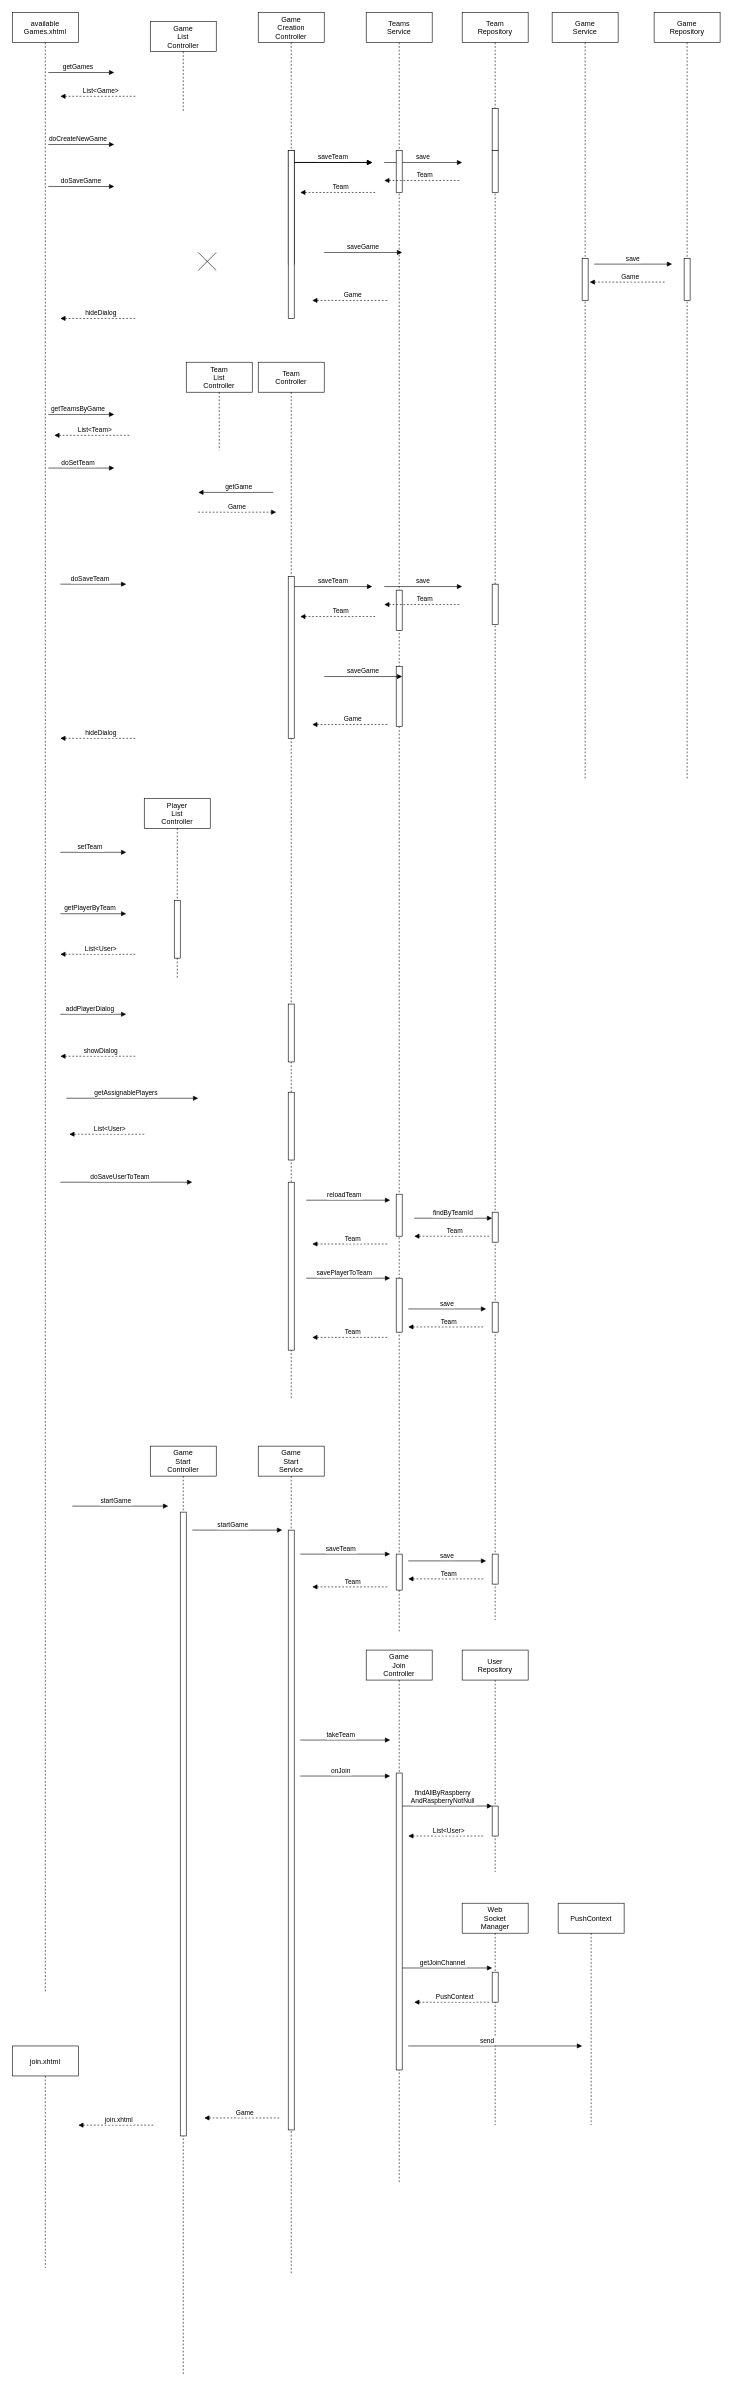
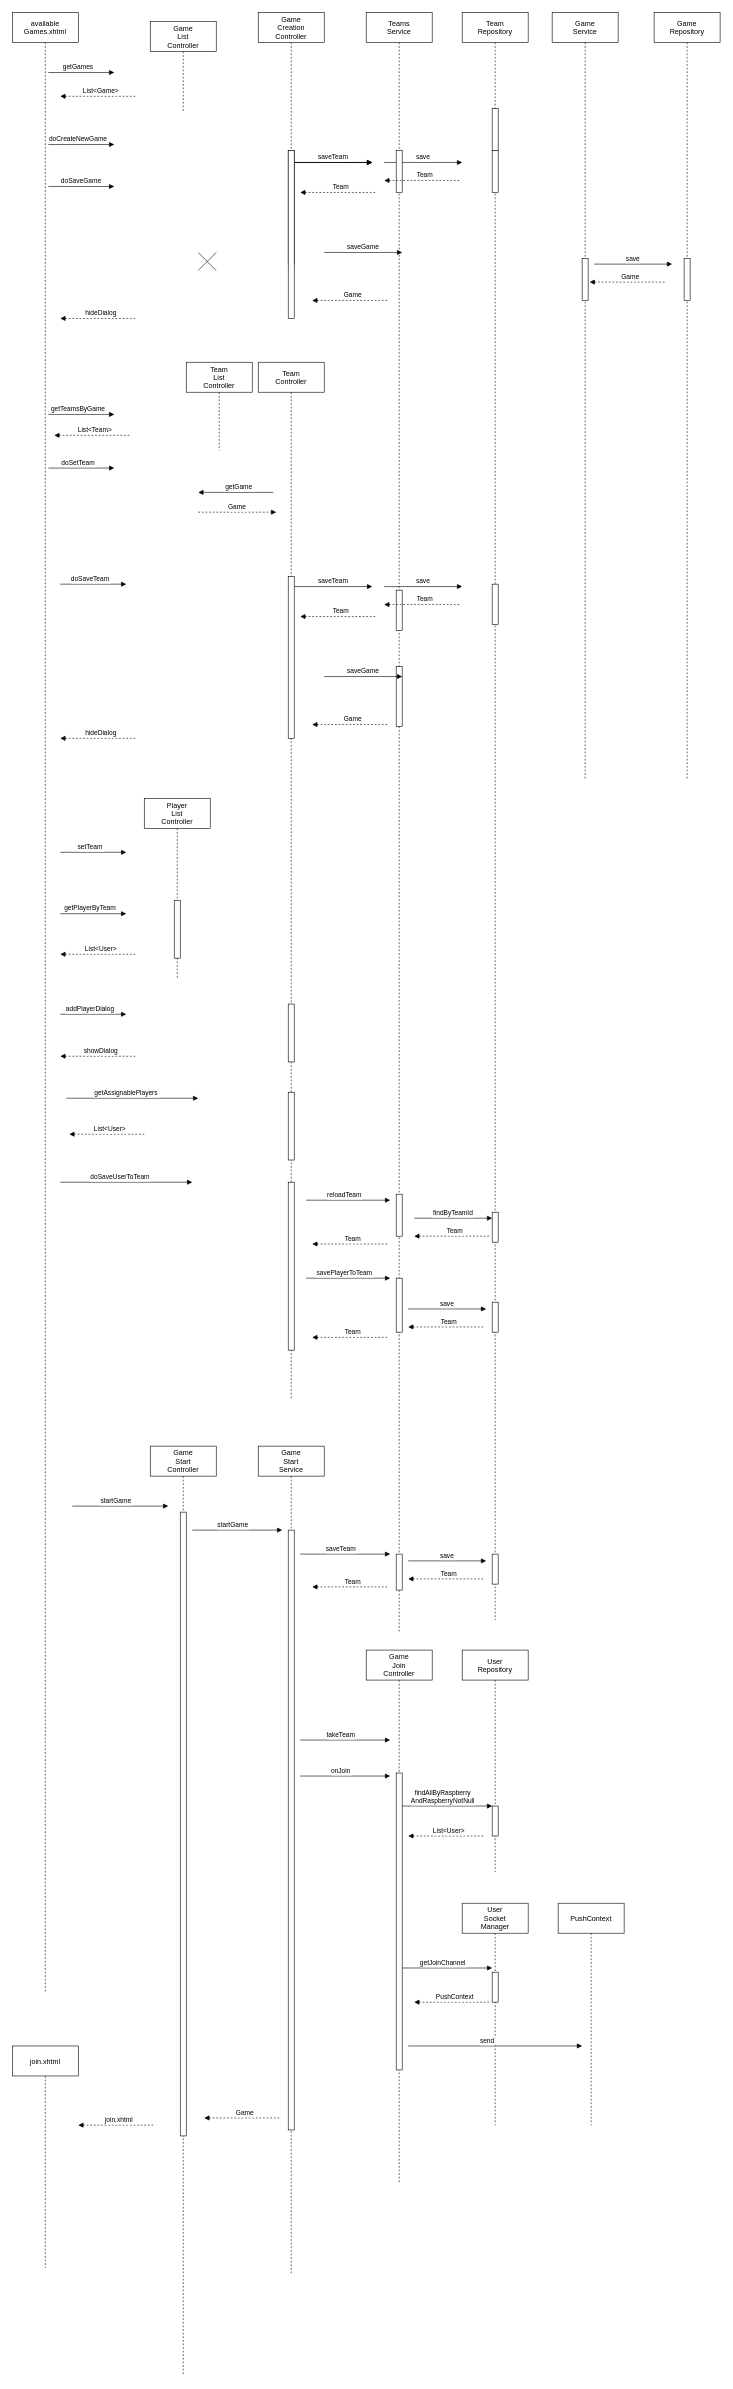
(495, 1910) -> (495, 1910)
